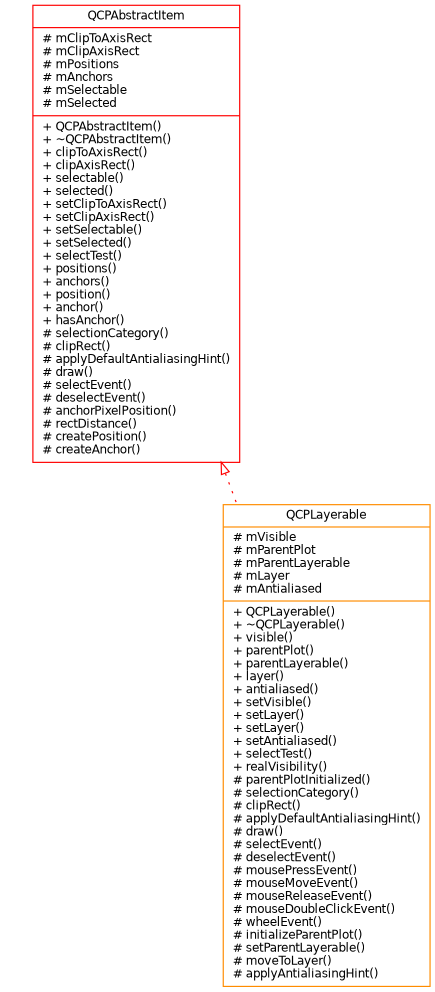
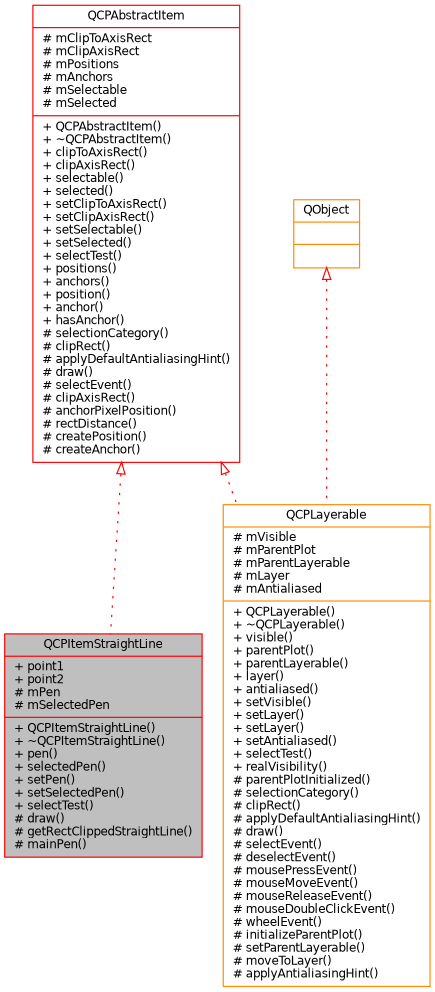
none -> (327, 234)
(94, 398) -> (89, 398)
none -> (103, 746)
